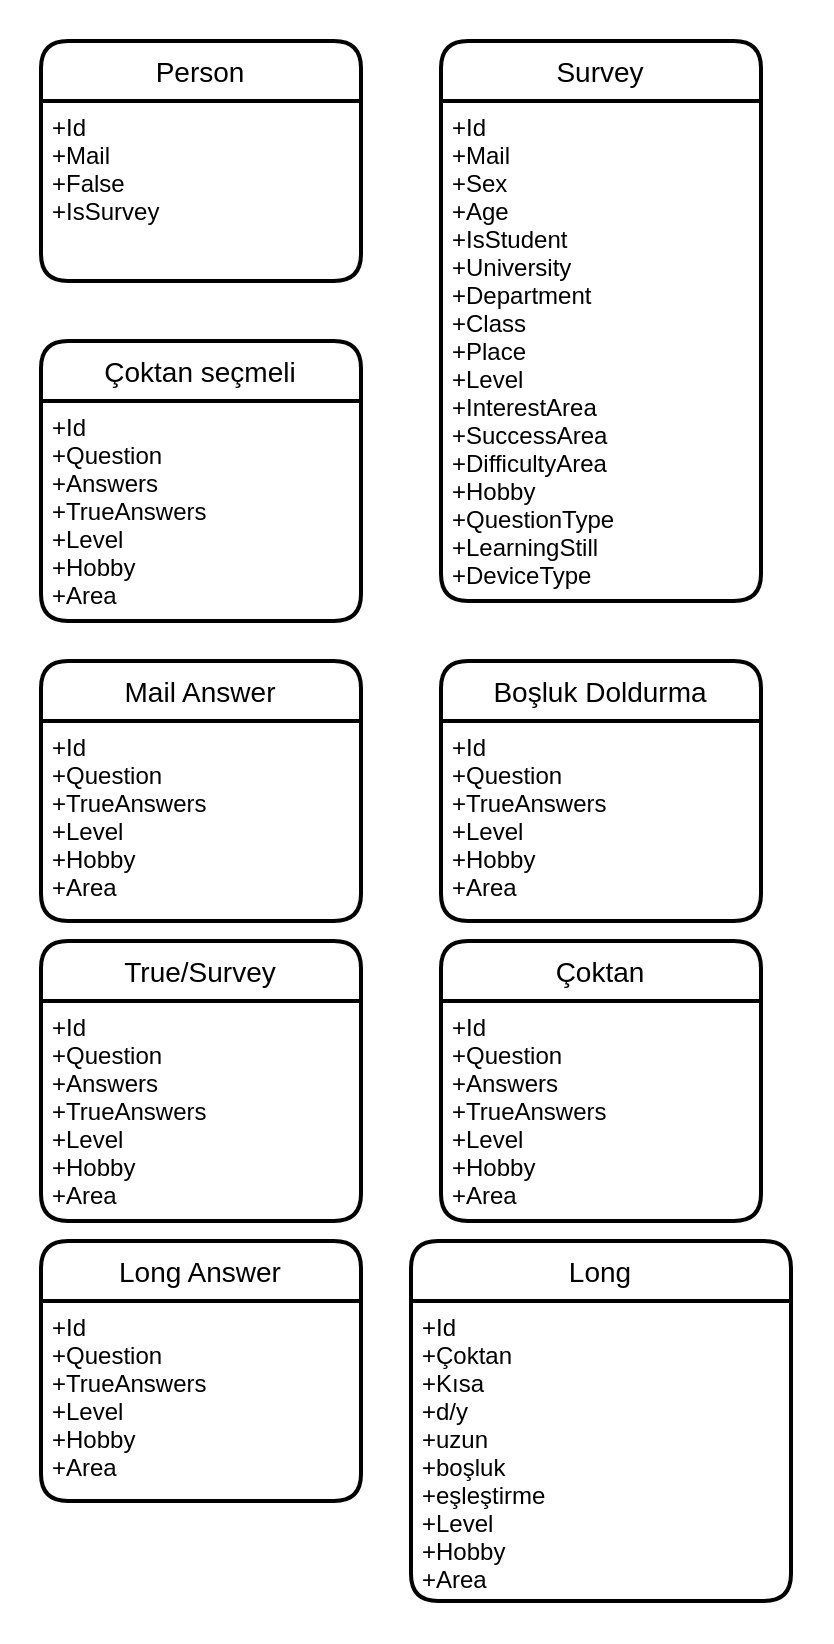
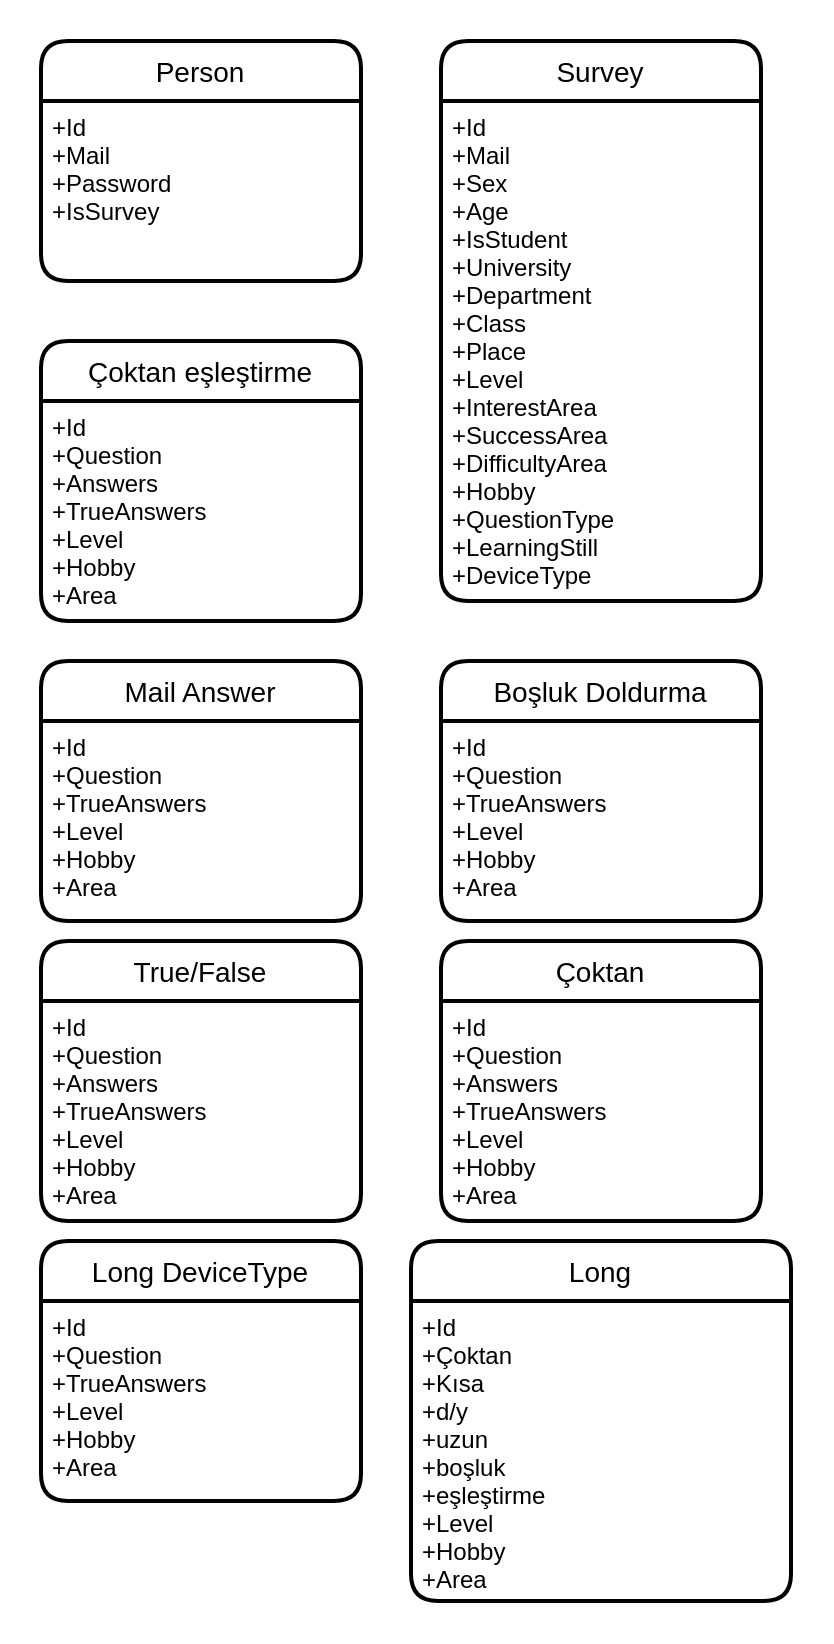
(72, 128) -> (72, 128)
(200, 373) -> (200, 373)
(200, 973) -> (200, 973)
(200, 1273) -> (200, 1273)
